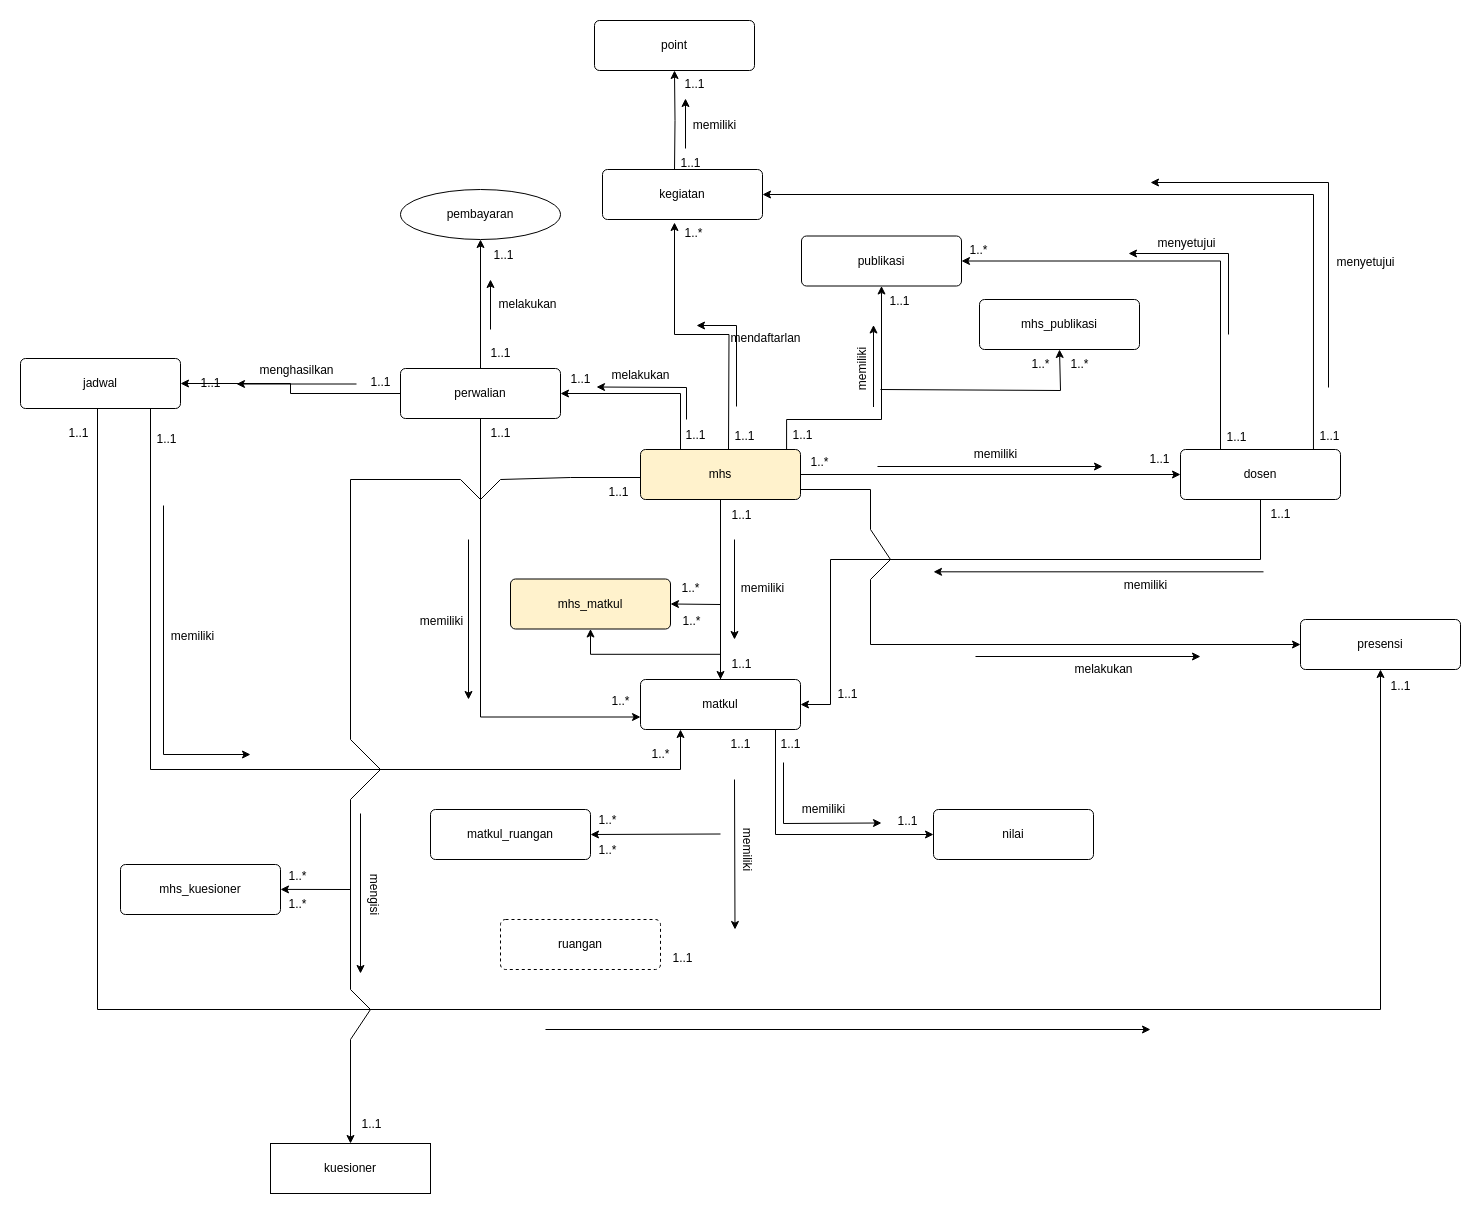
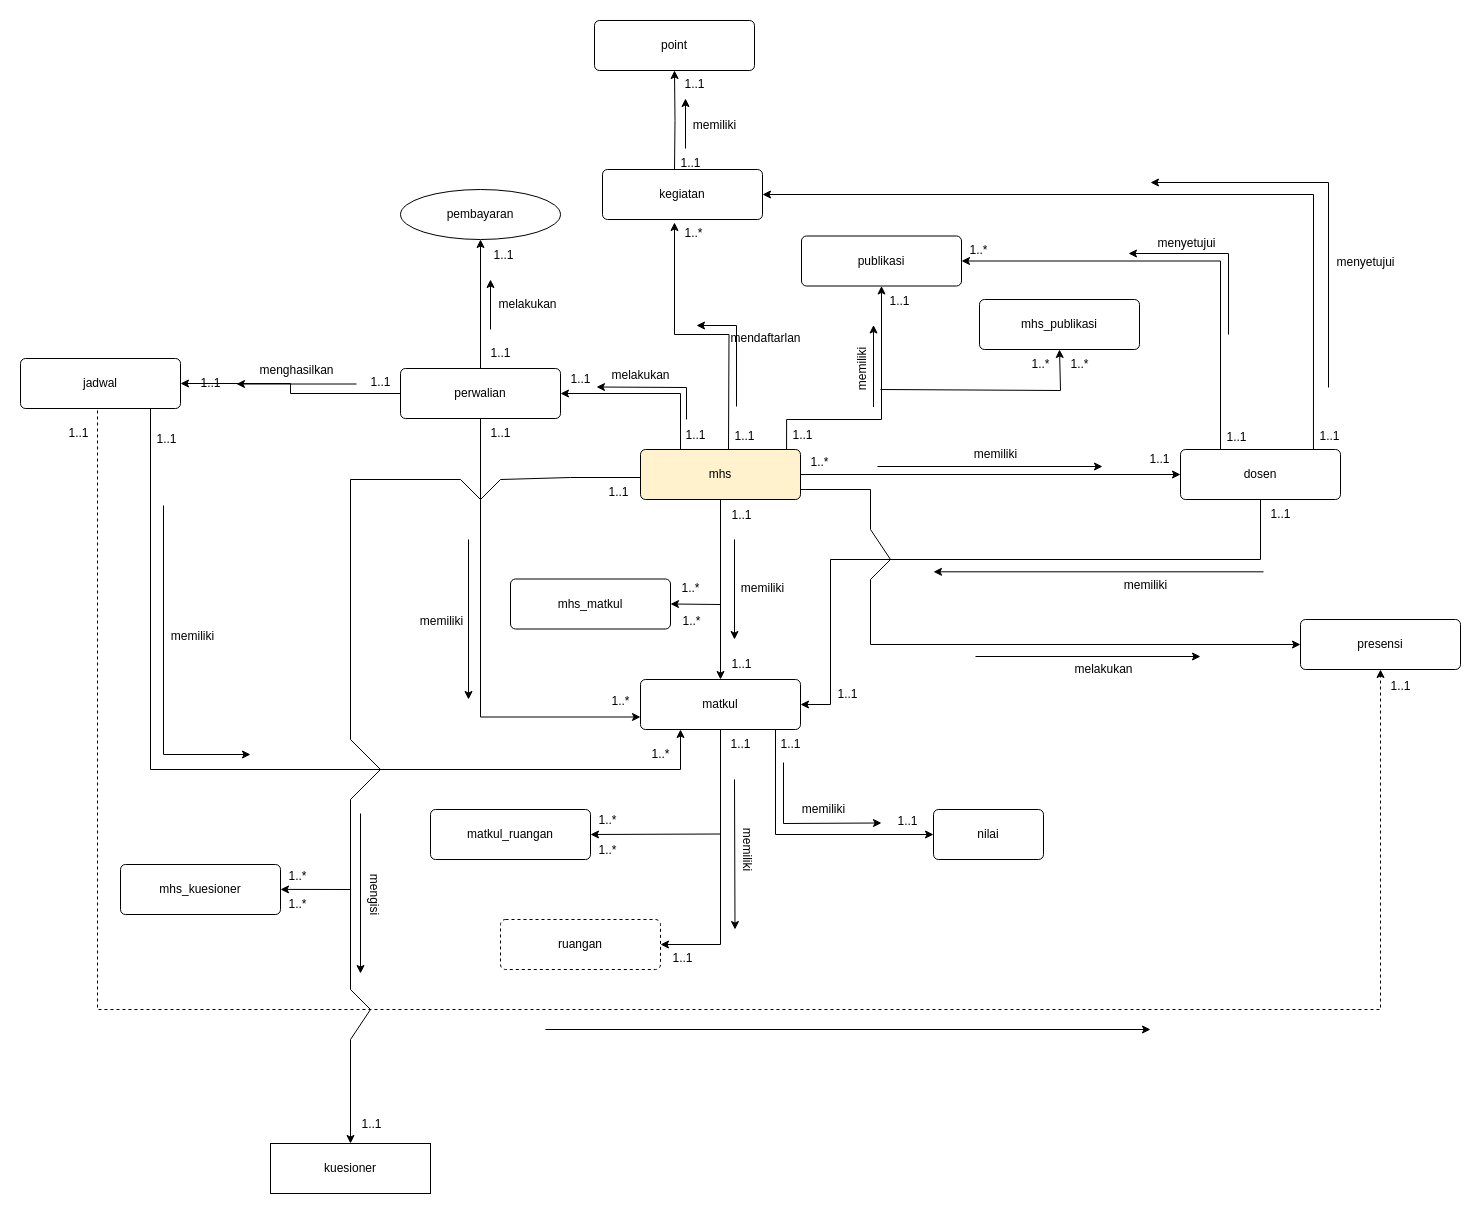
(591, 604) -> (591, 604)
(646, 654) -> (721, 864)
(1014, 835) -> (989, 835)
(604, 1010) -> (604, 1010)
